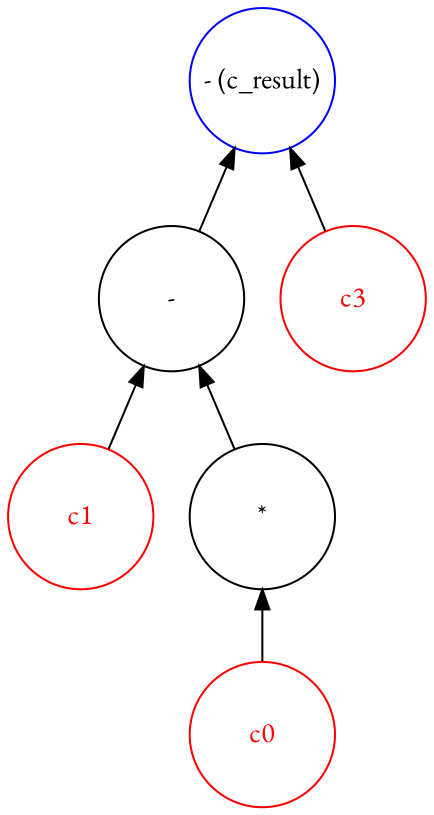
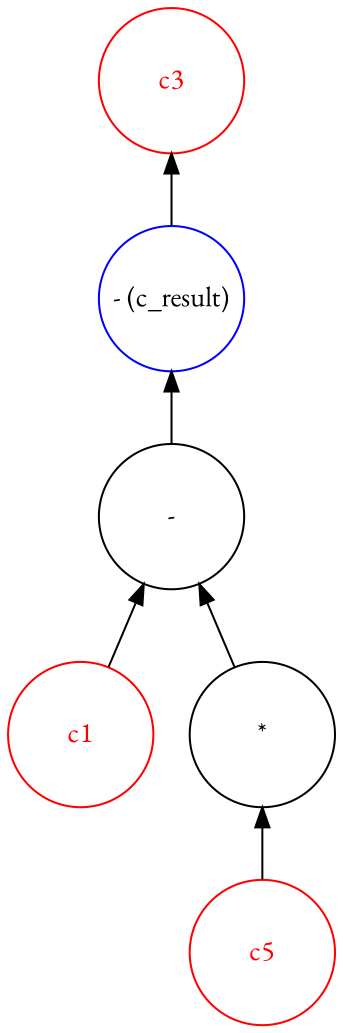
(312, 199) -> (172, 200)
(262, 735) -> (262, 953)
